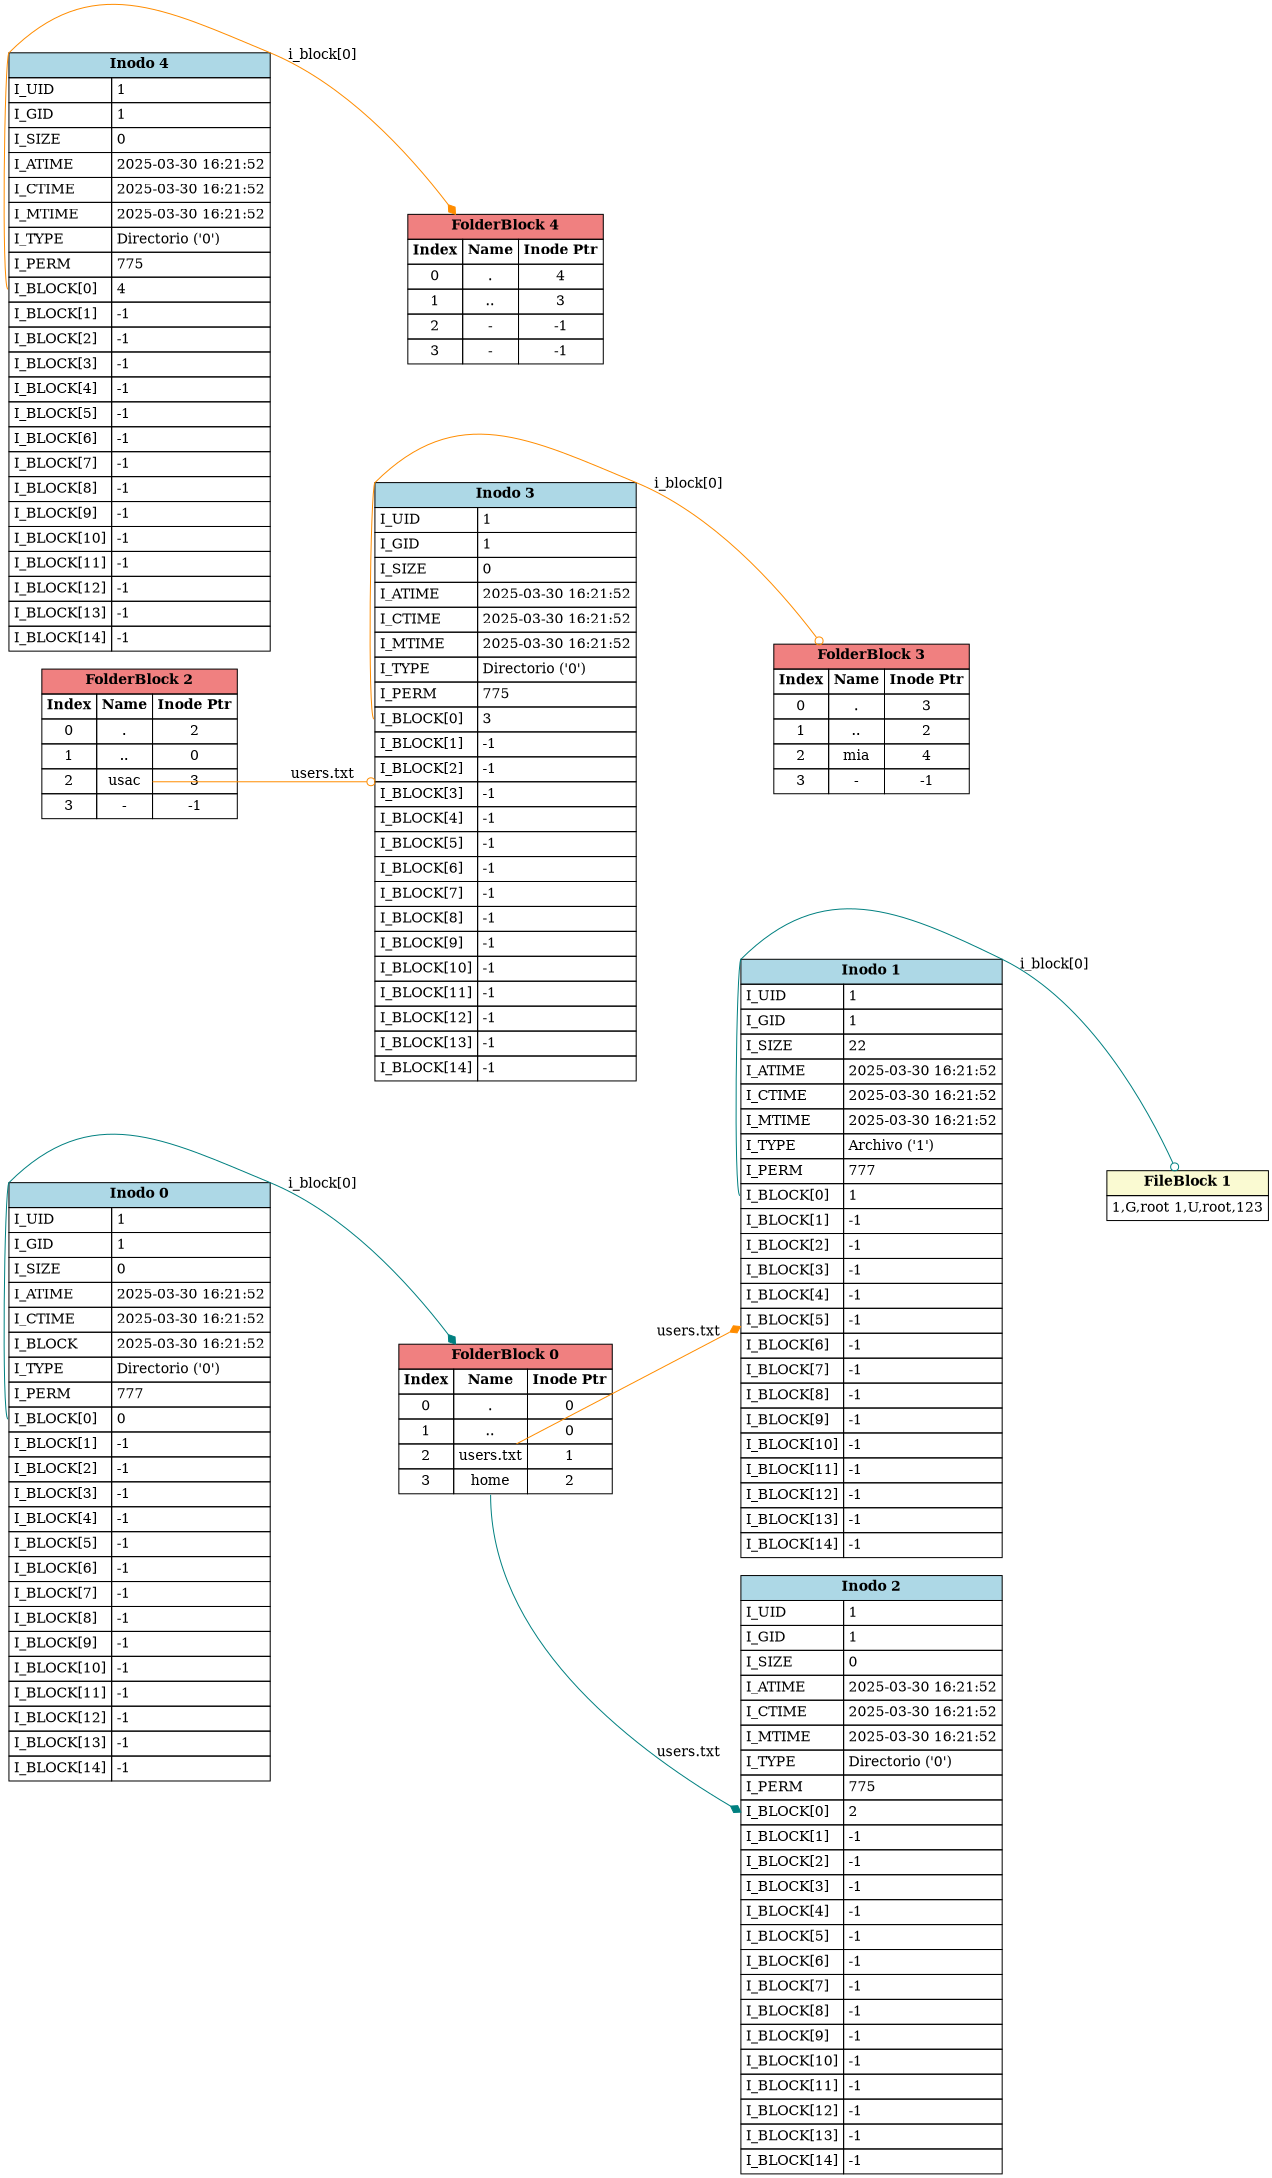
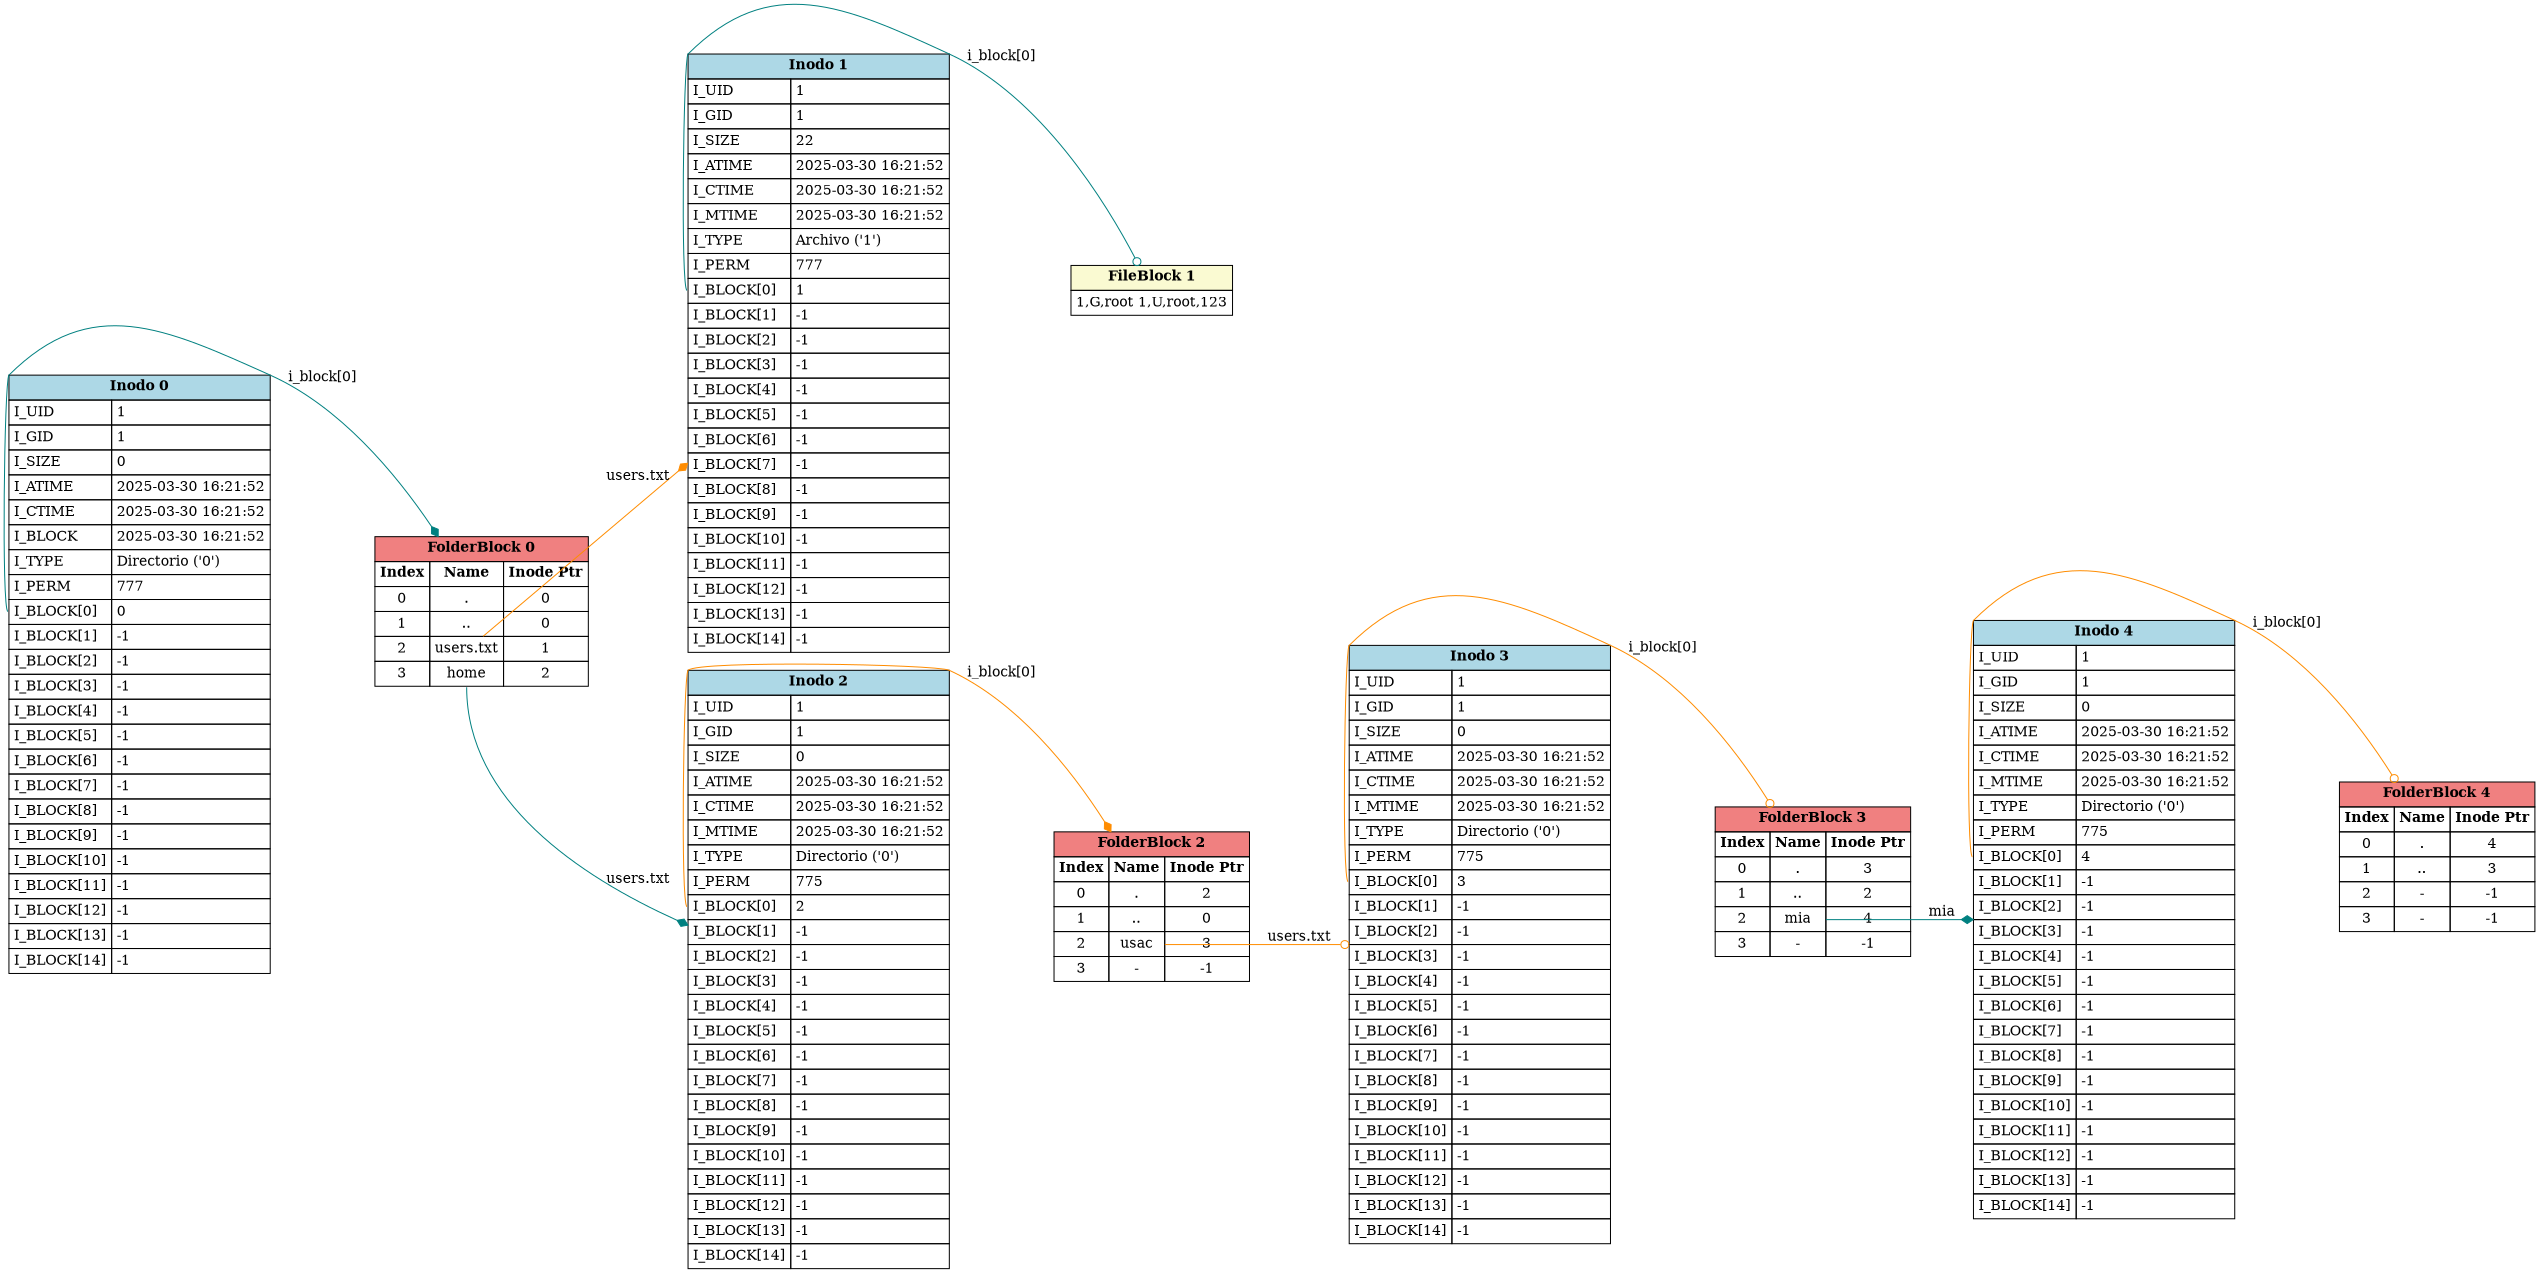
(137, 7) -> (2095, 572)
none -> (810, 664)
none -> (1894, 920)
